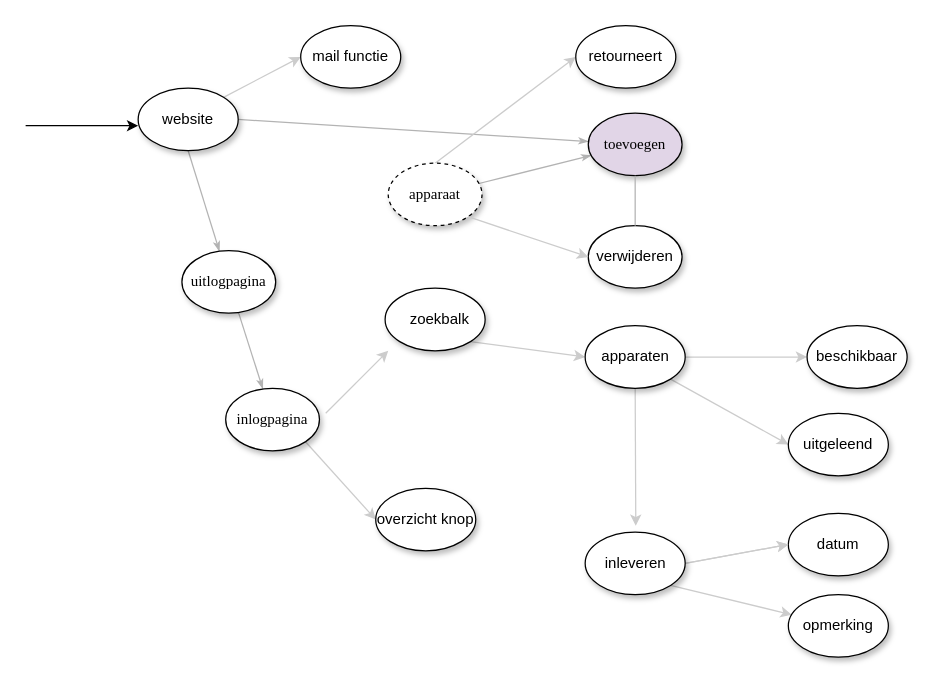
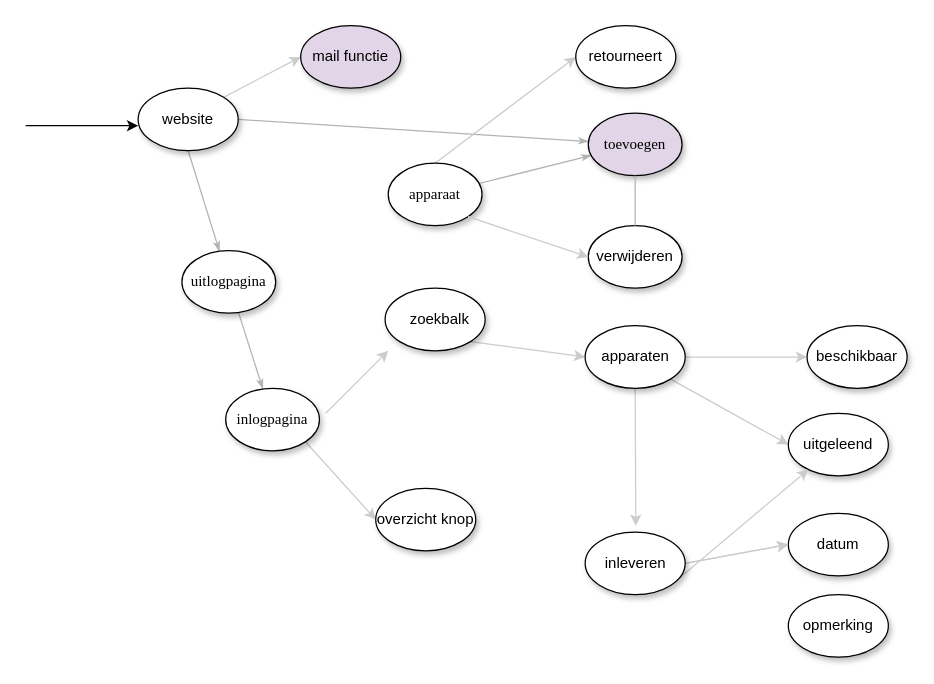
(351, 57) -> (351, 57)
(435, 194) -> (435, 194)
(727, 599) -> (741, 526)
